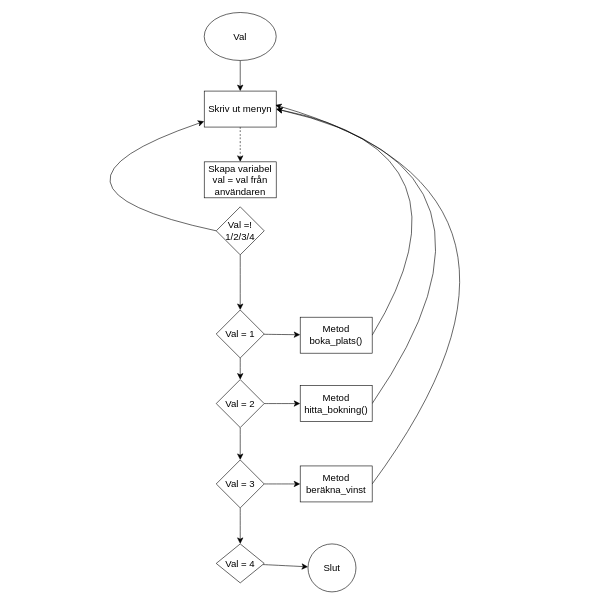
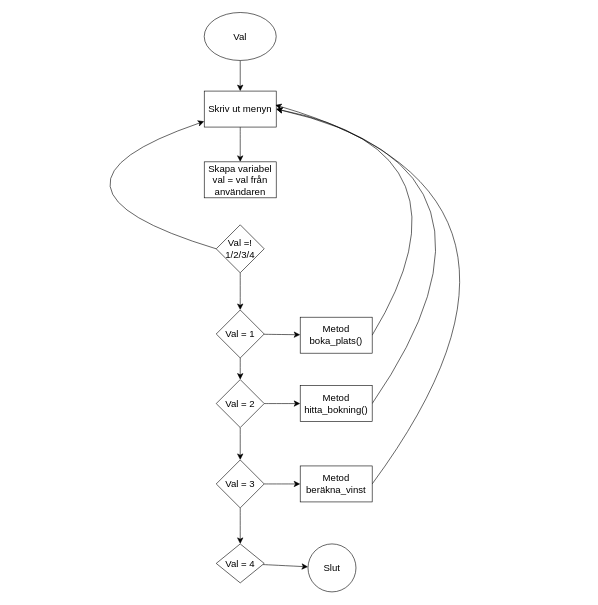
(240, 142) -> (240, 142)
(240, 231) -> (240, 249)
